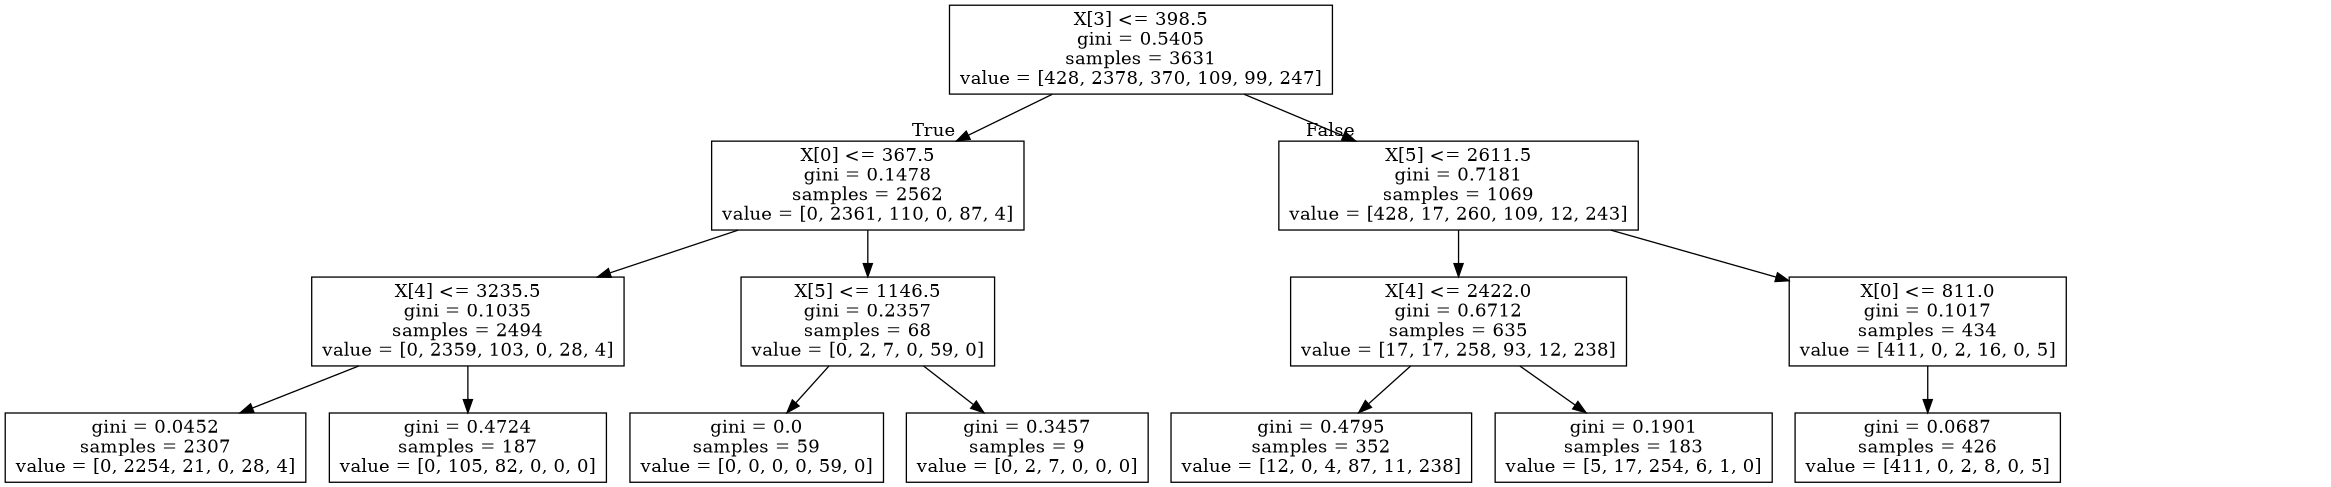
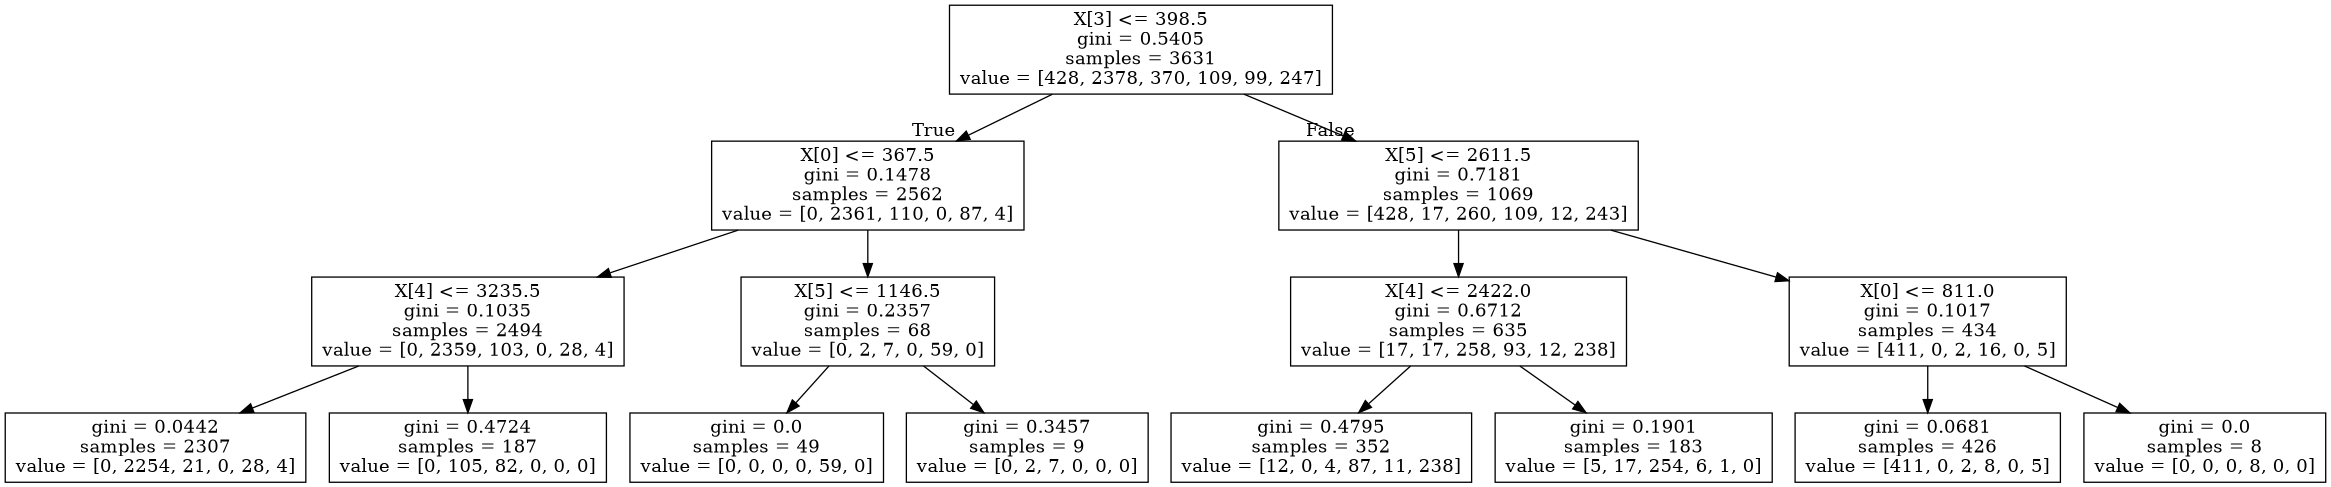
(156, 448) -> (156, 448)
(757, 448) -> (757, 448)
(1928, 448) -> (1928, 448)
none -> (2205, 448)
